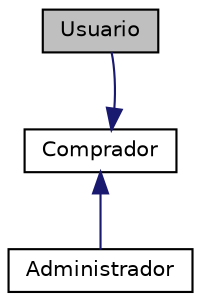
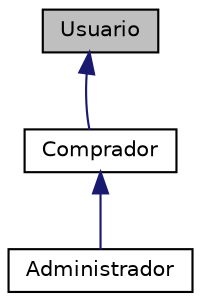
(115, 80) -> (86, 102)
